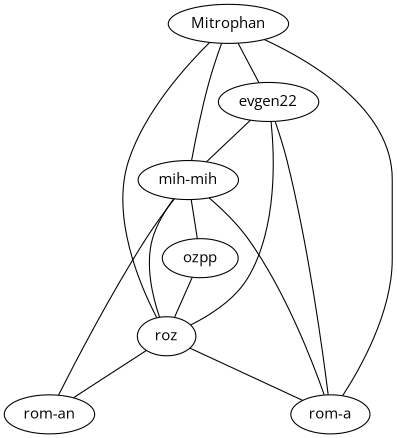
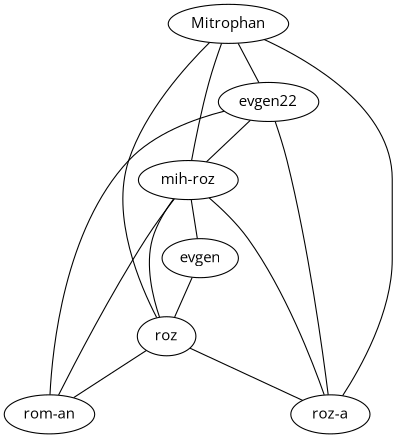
(188, 180) -> (188, 180)
(264, 239) -> (89, 220)
(200, 258) -> (200, 258)
(330, 414) -> (330, 414)
